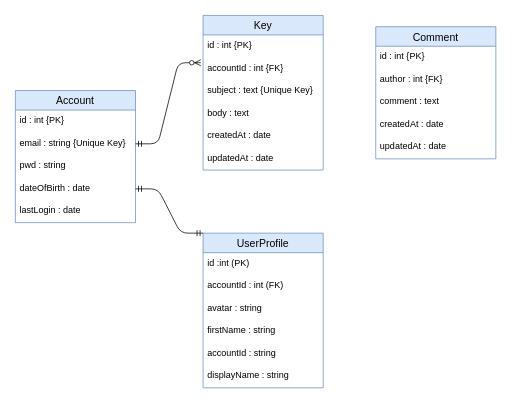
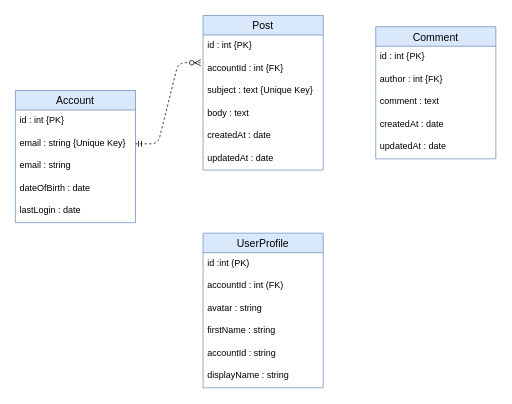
(263, 26) -> (263, 26)
(168, 104) -> (168, 104)
(45, 165) -> (48, 165)
(170, 212) -> none
